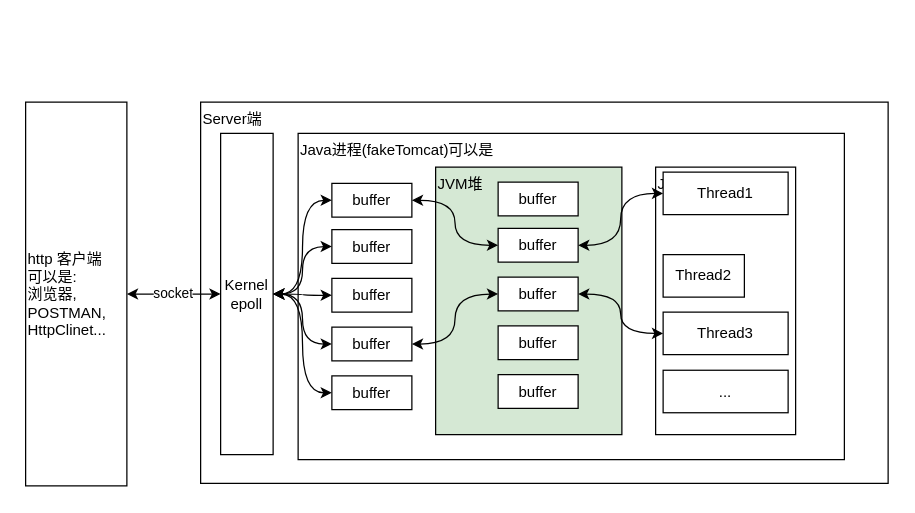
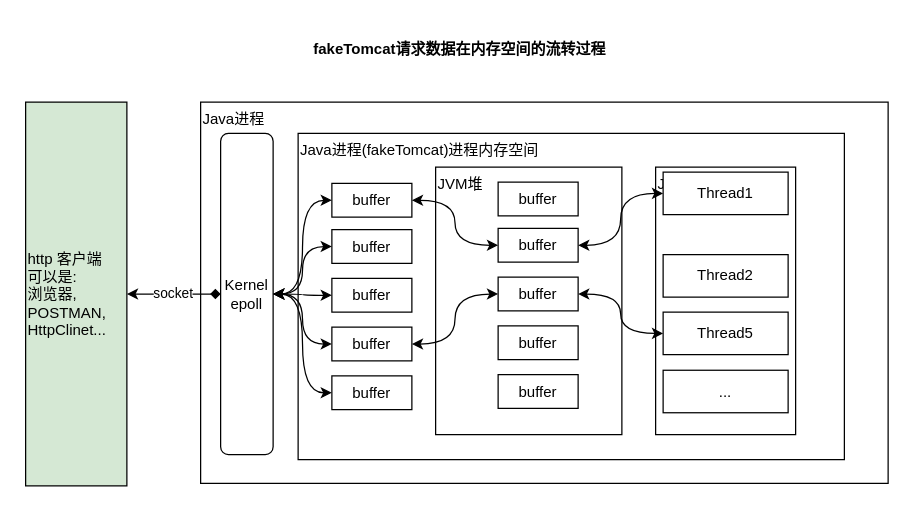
none -> (460, 49)
(236, 120) -> (235, 120)
(405, 151) -> (428, 151)
(458, 185) -> (458, 185)
(704, 276) -> (726, 276)
(76, 294) -> (76, 294)
(211, 294) -> (210, 294)
(247, 294) -> (247, 294)
(726, 333) -> (726, 333)
